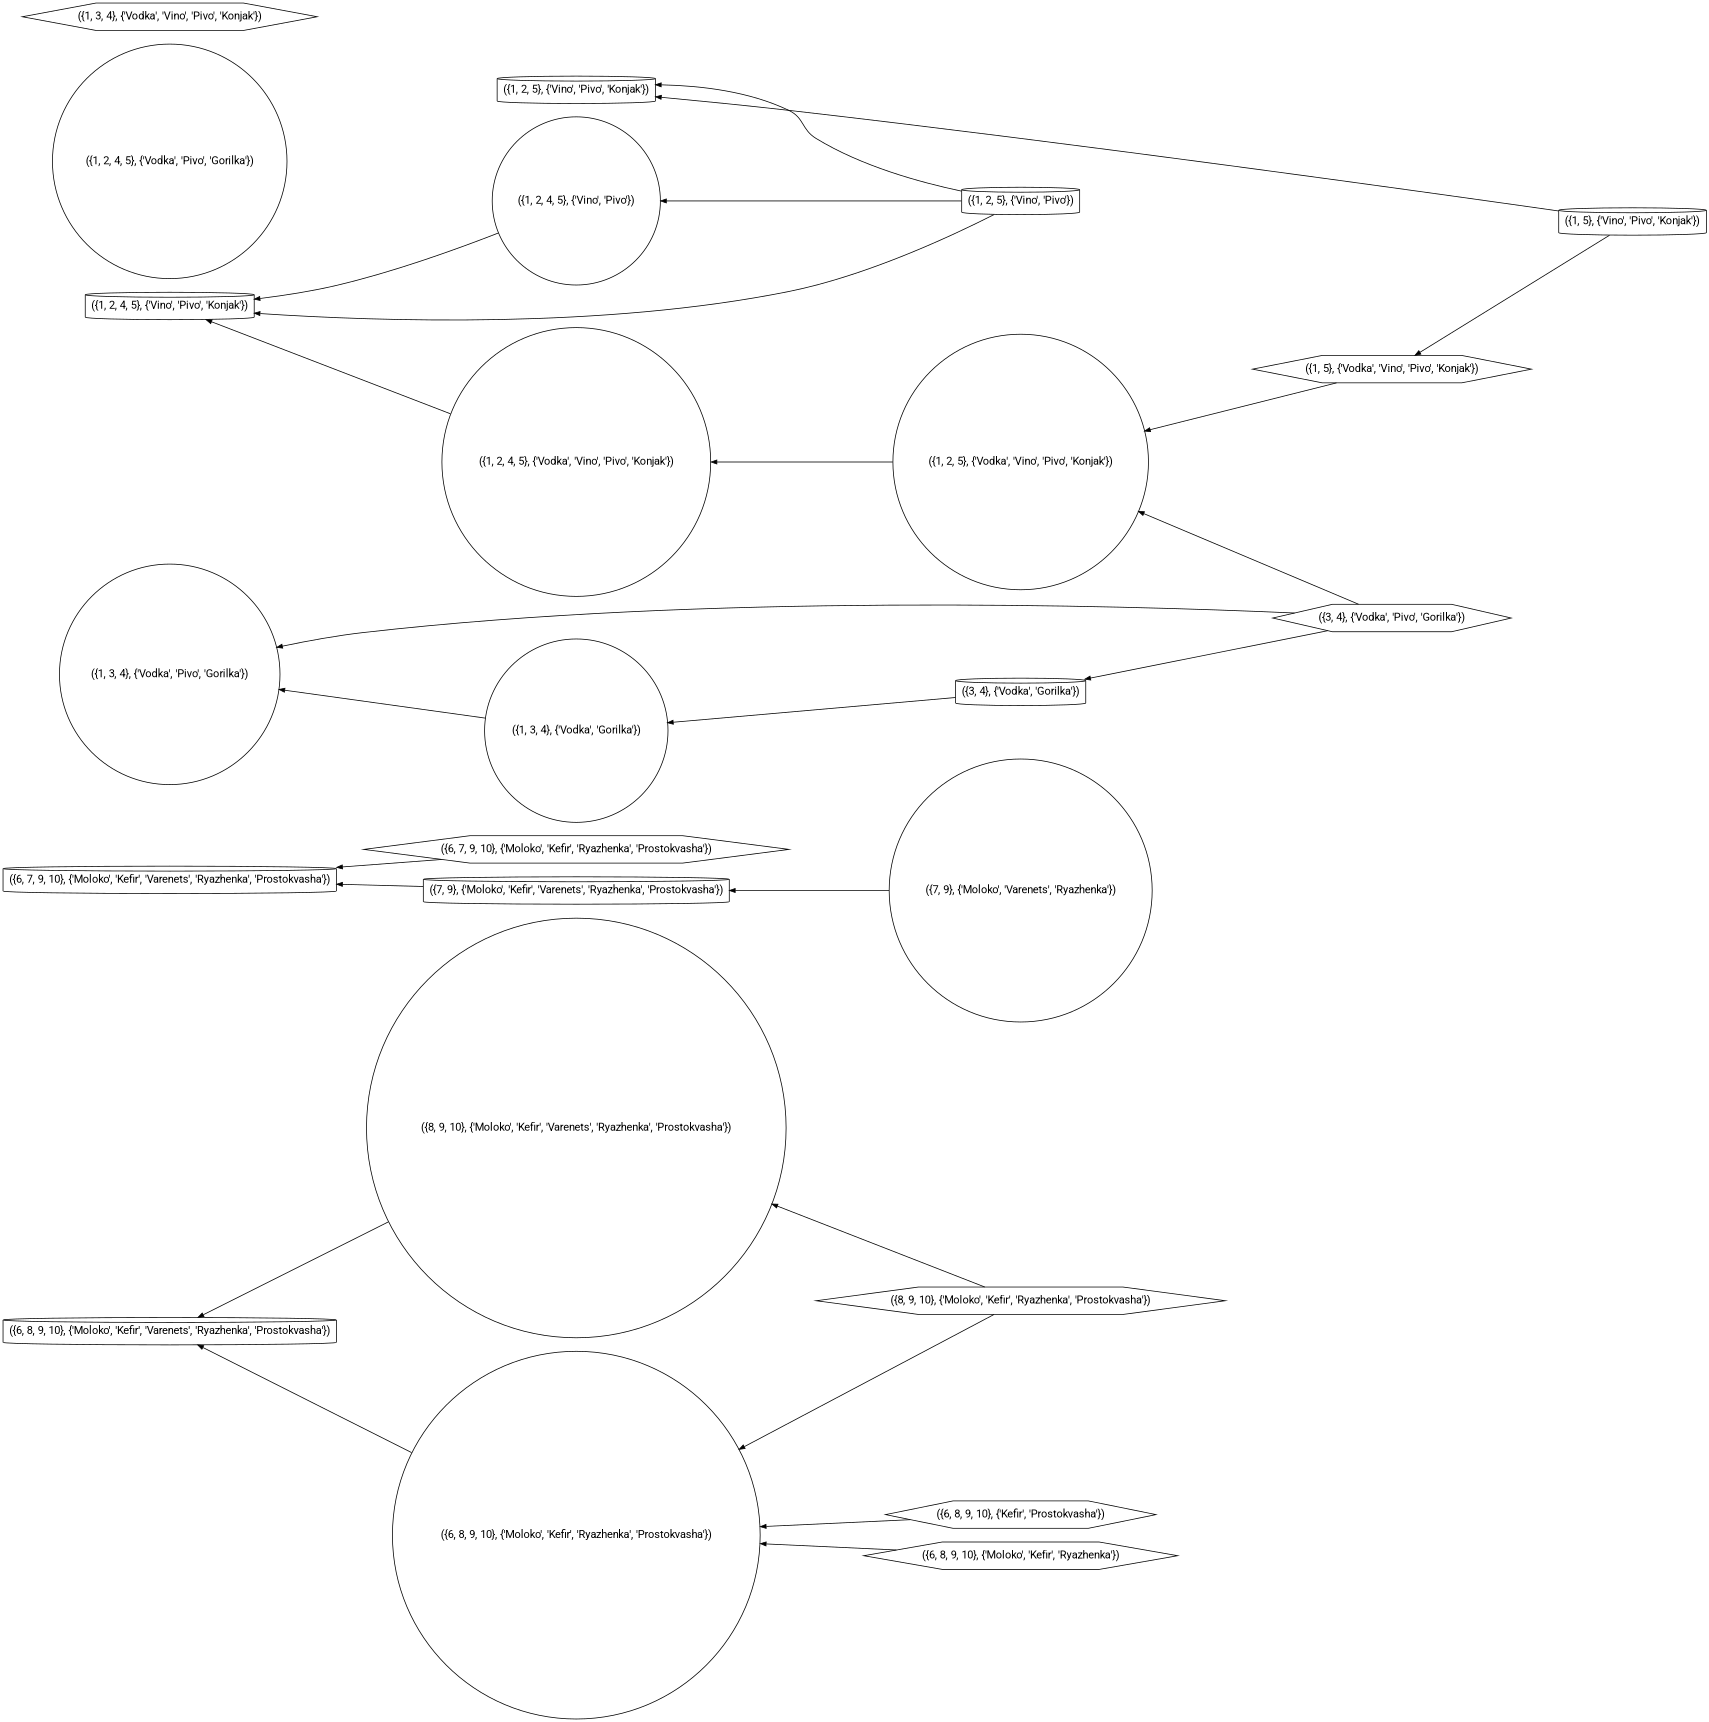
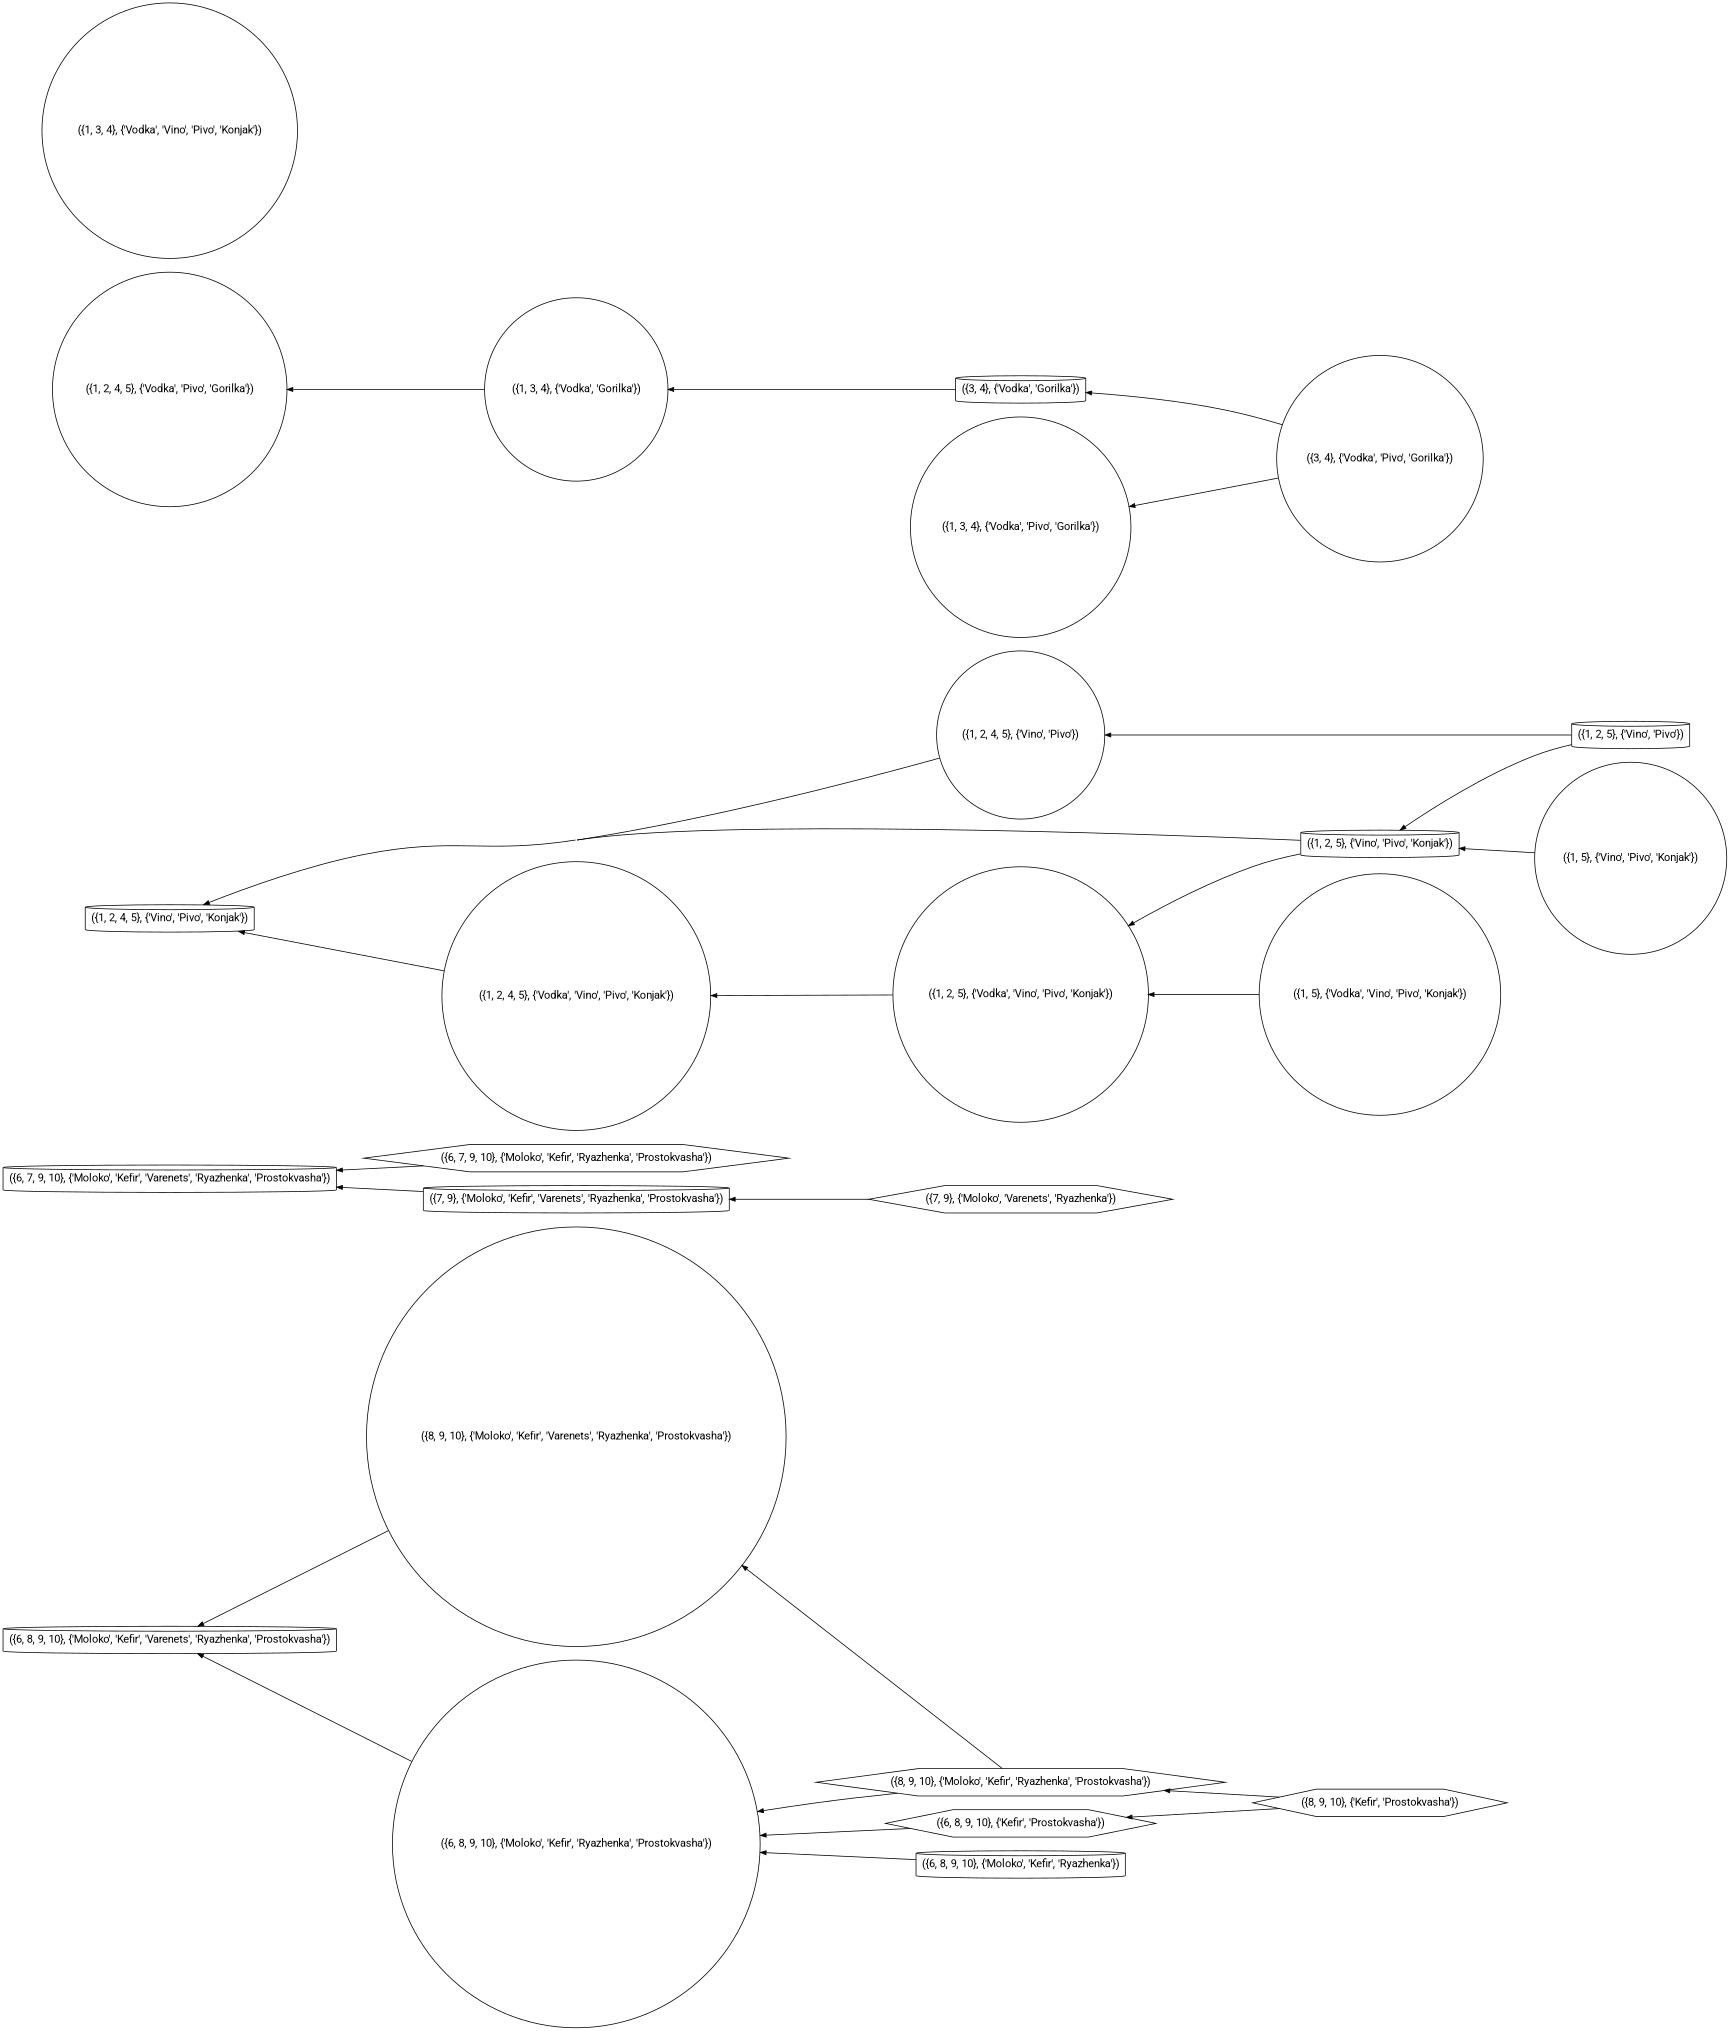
(170, 17) -> (170, 131)
(1633, 221) -> (1631, 858)
(1515, 294) -> none
(635, 313) -> (389, 850)
(1392, 369) -> (1380, 995)
(1251, 559) -> (1214, 882)
(1392, 618) -> (1380, 459)
(385, 704) -> (389, 389)
(1021, 891) -> (1021, 1199)
(1021, 1556) -> (1021, 1865)
none -> (1380, 1803)
